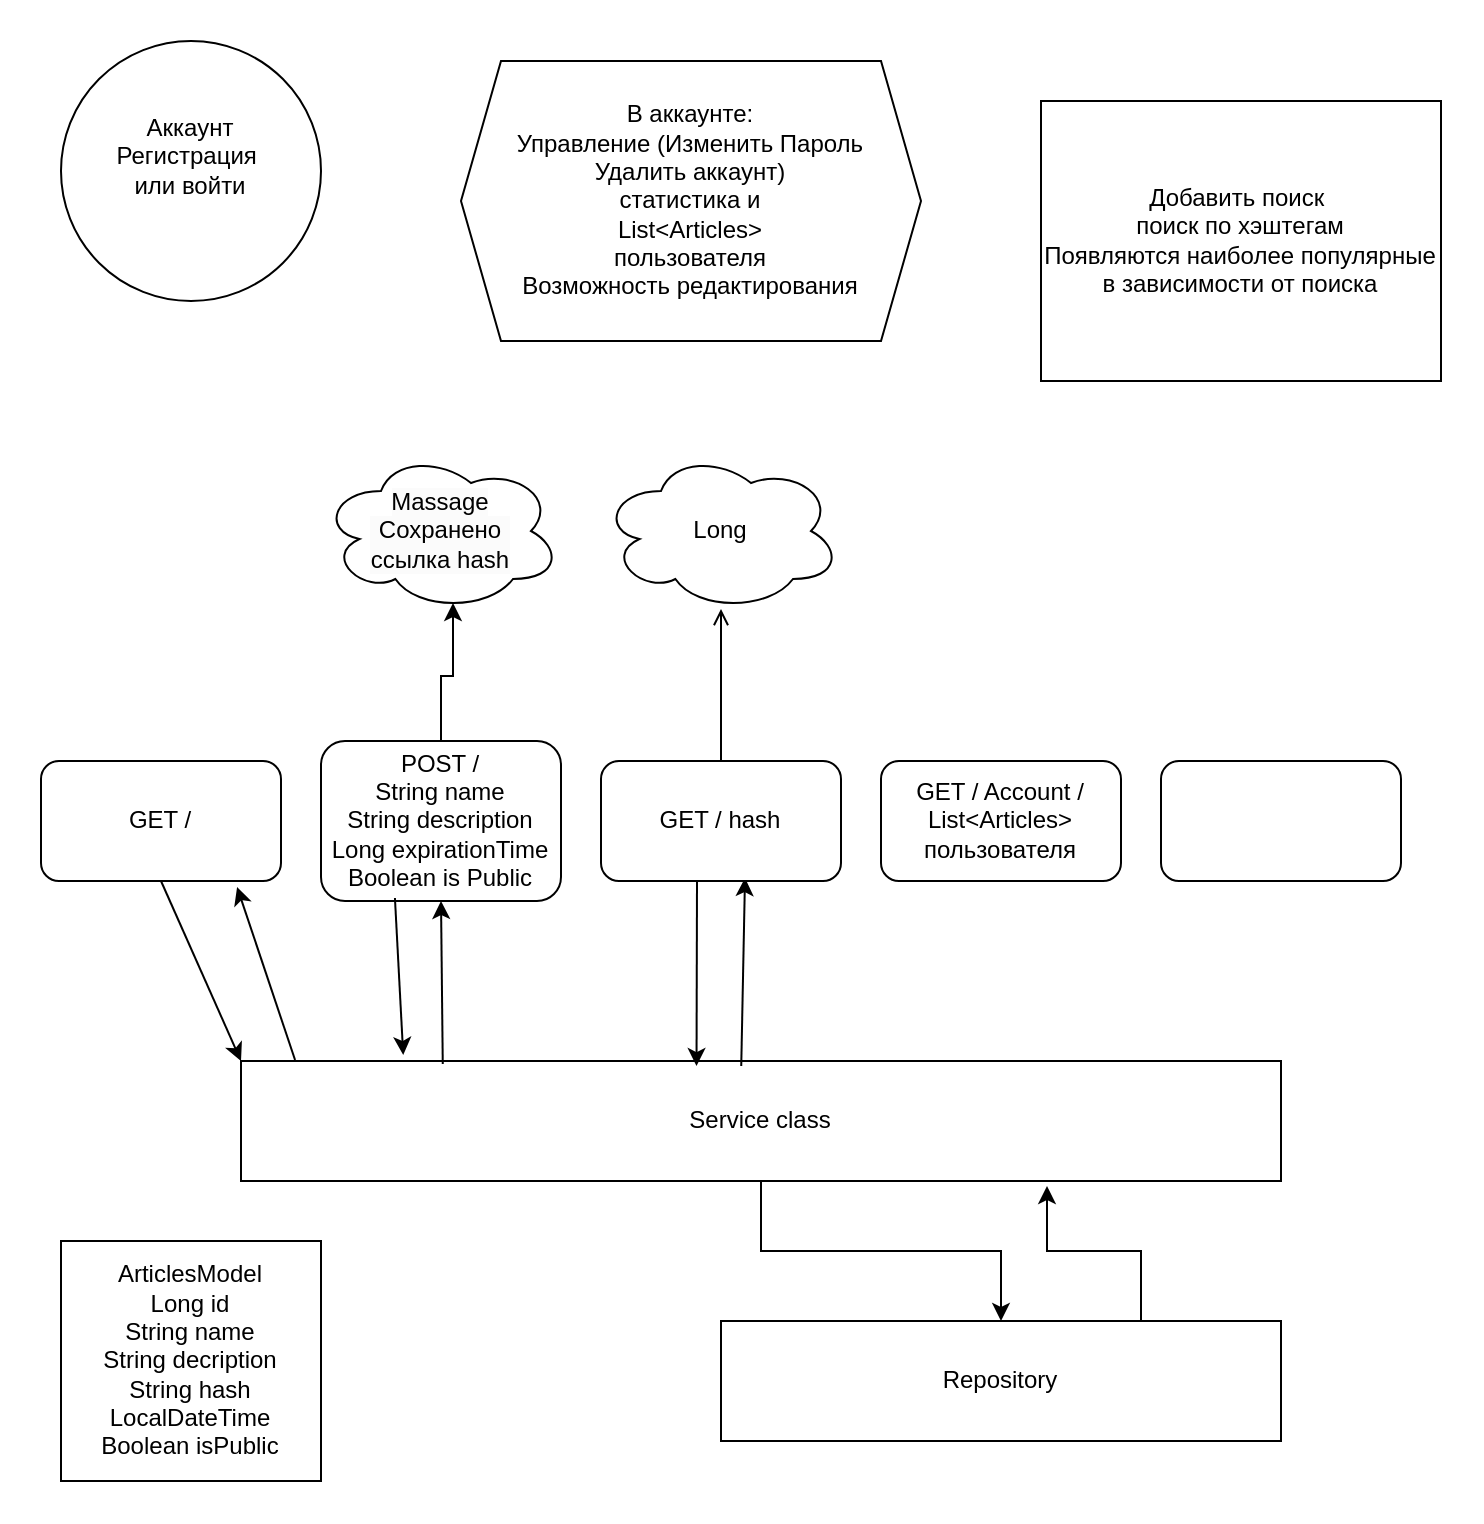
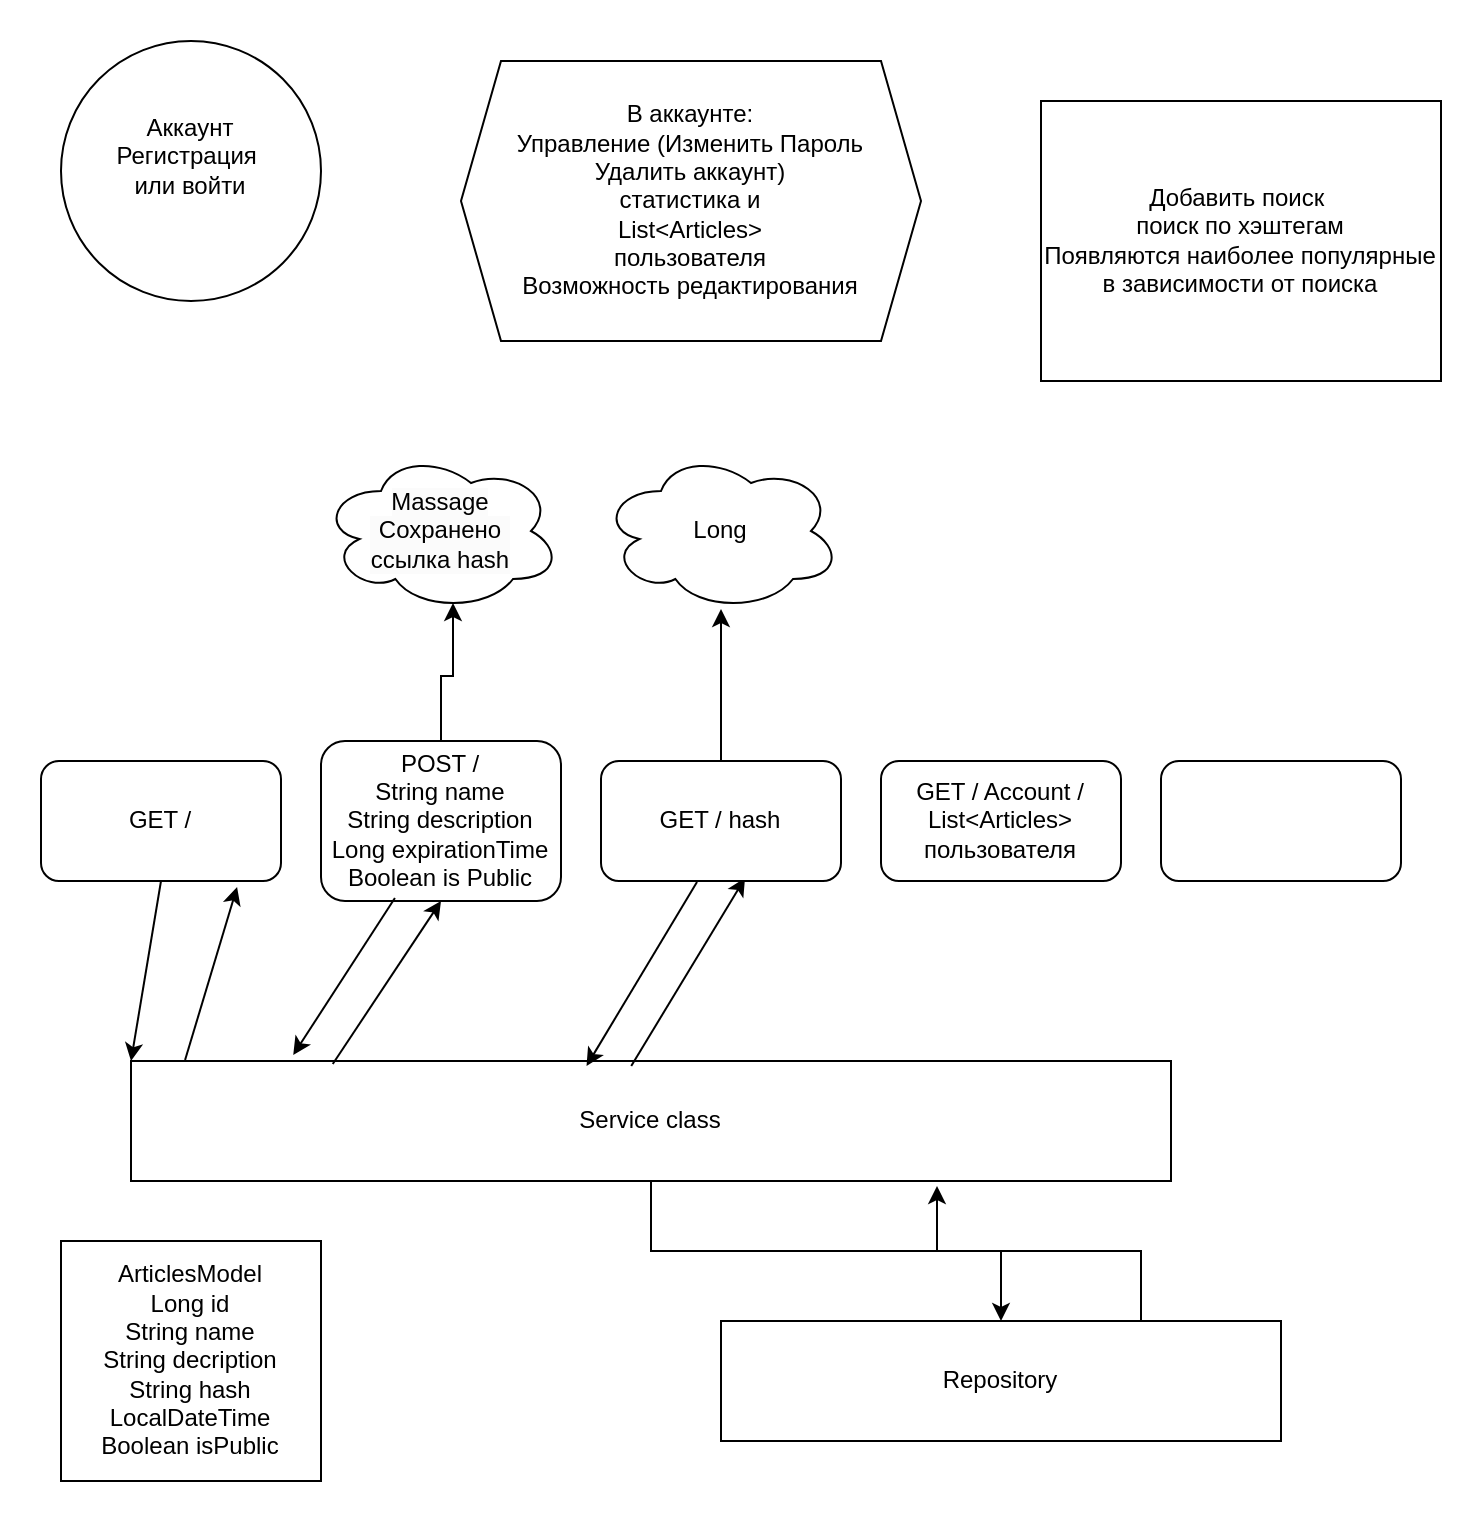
(721, 620) -> (721, 624)
(761, 1121) -> (651, 1121)
